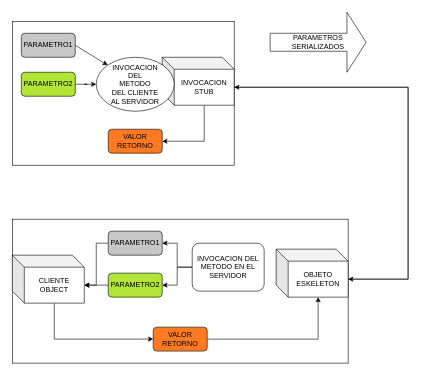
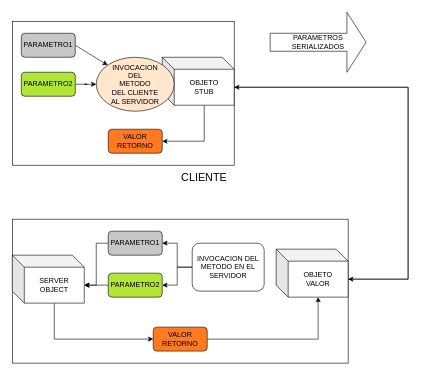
(135, 84) -> (135, 84)
(204, 87) -> (204, 87)
none -> (204, 177)
(318, 279) -> (318, 279)
(54, 285) -> (54, 285)
